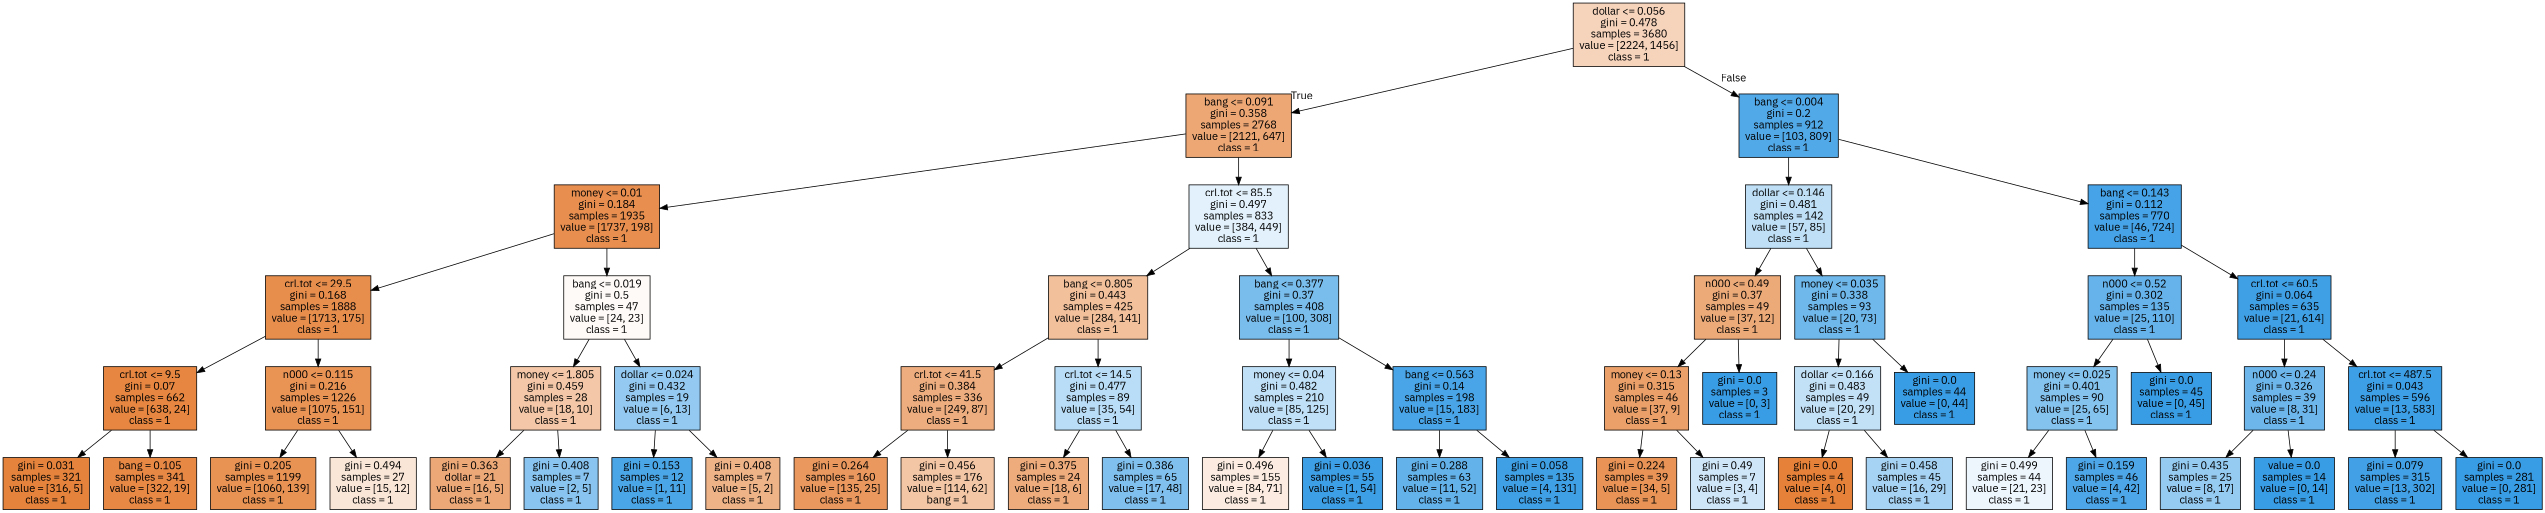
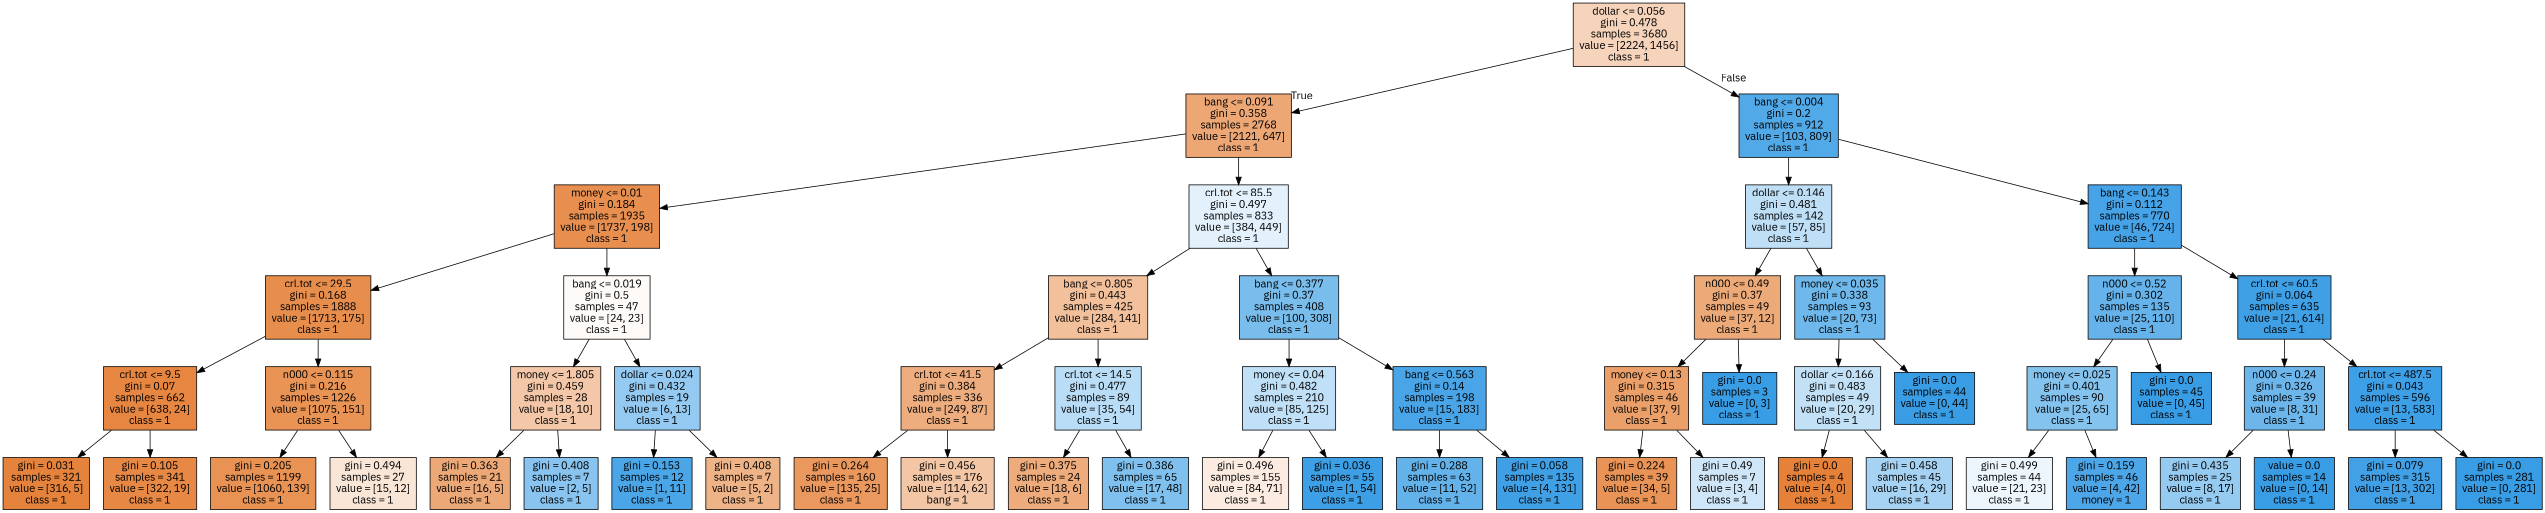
(150, 484) -> (150, 484)
(470, 484) -> (470, 484)
(2106, 484) -> (2106, 484)
